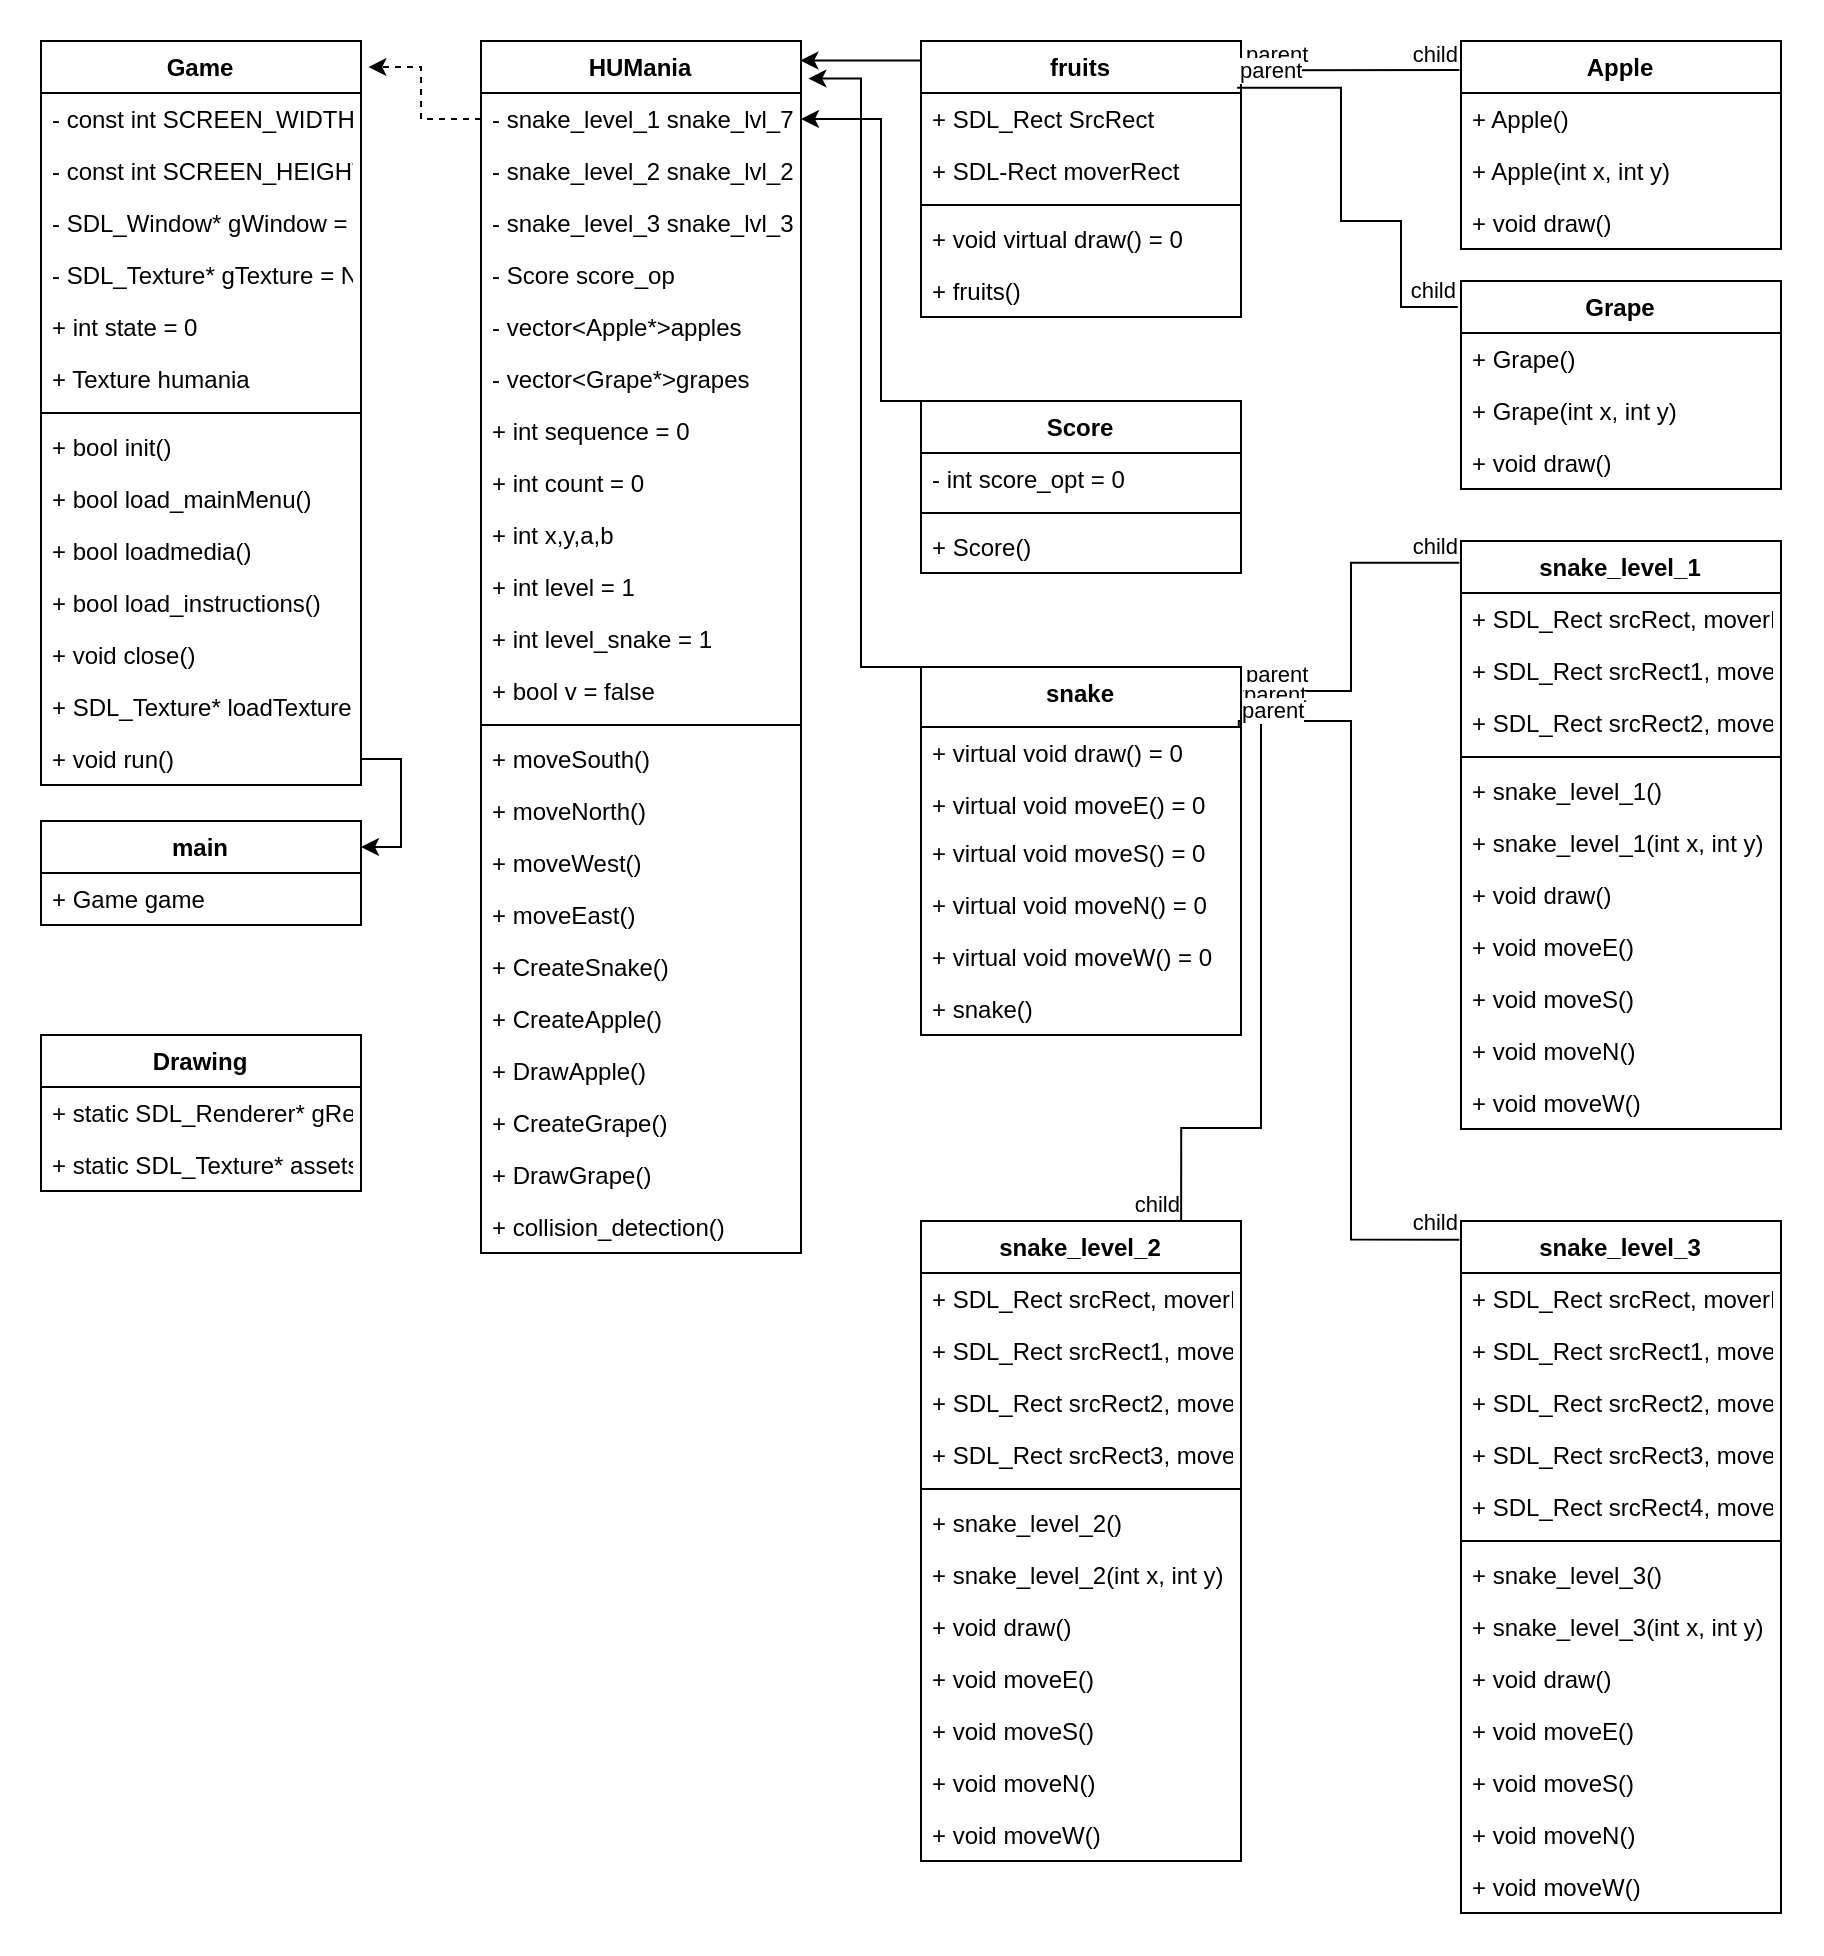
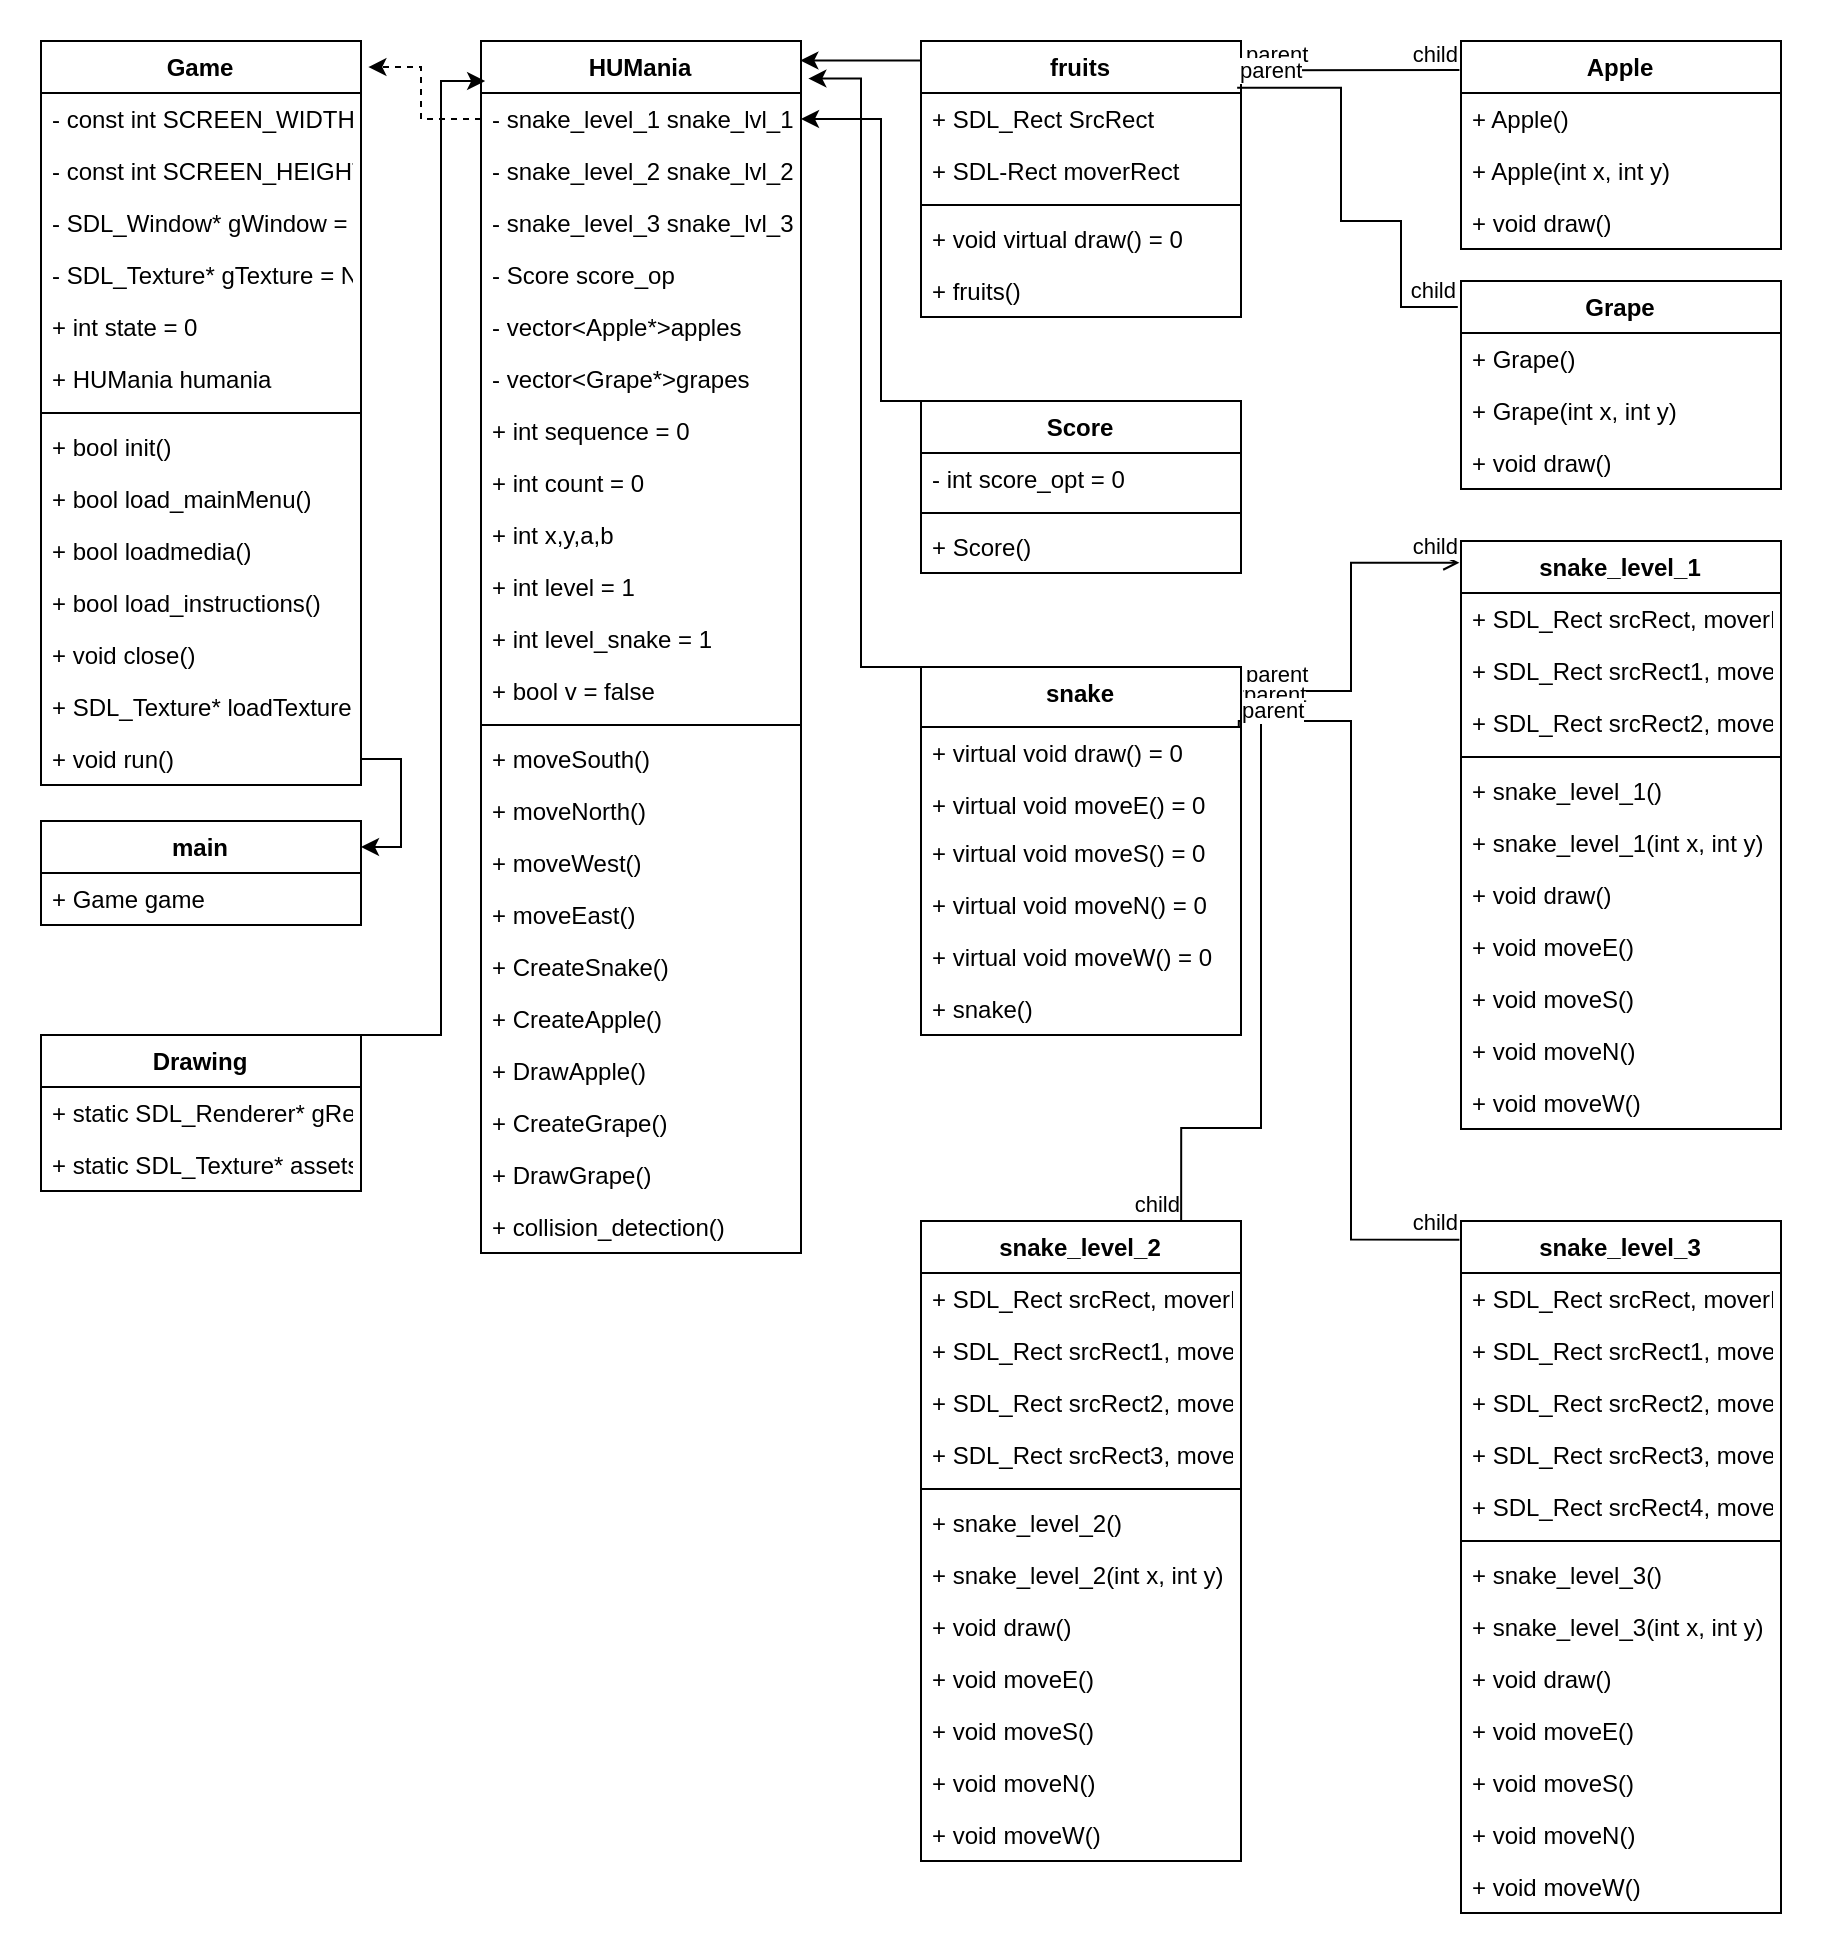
(661, 120) -> (661, 120)
(157, 380) -> (154, 380)
(1453, 563) -> (1451, 563)
none -> (441, 583)
